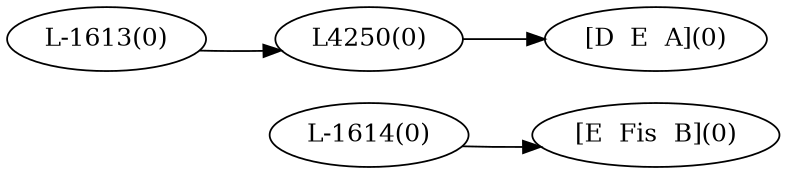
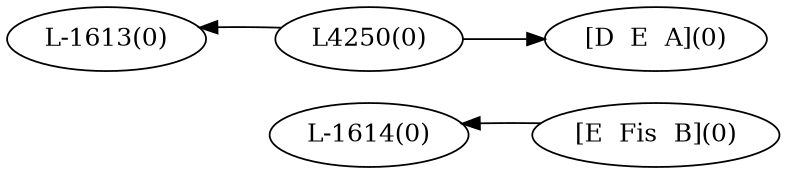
(231, 51) -> (250, 27)
(492, 147) -> (510, 123)
